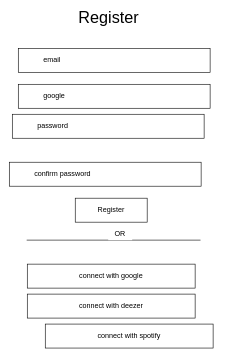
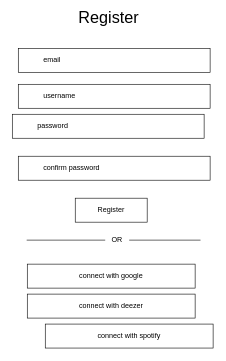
(31, 96) -> (36, 96)
(105, 174) -> (114, 168)
(120, 234) -> (117, 240)
